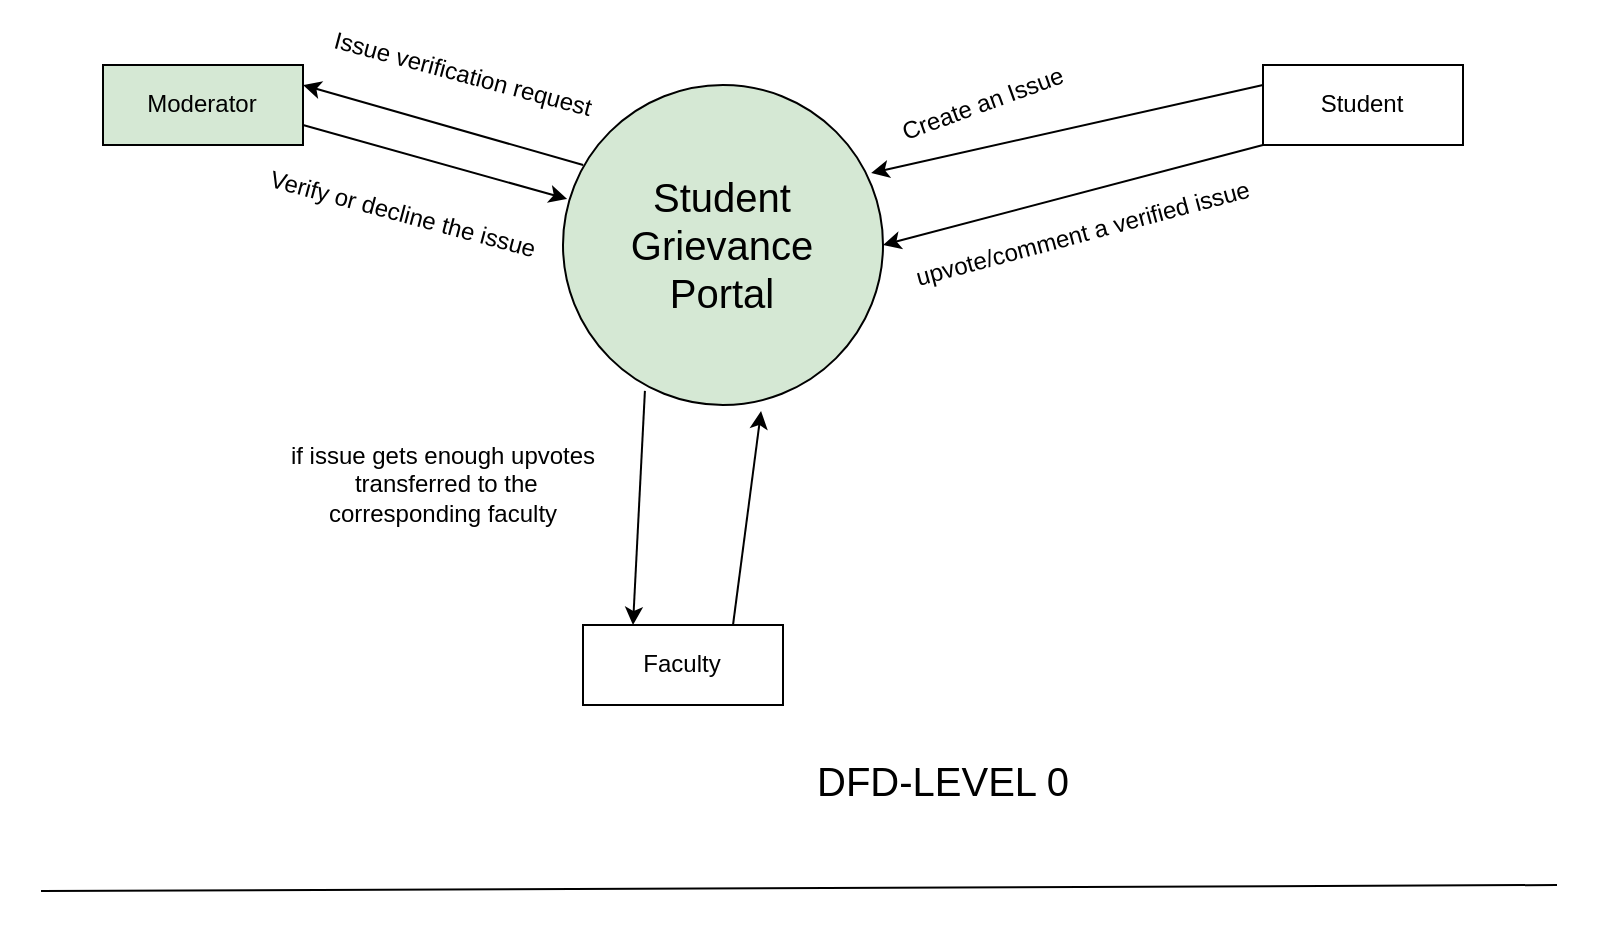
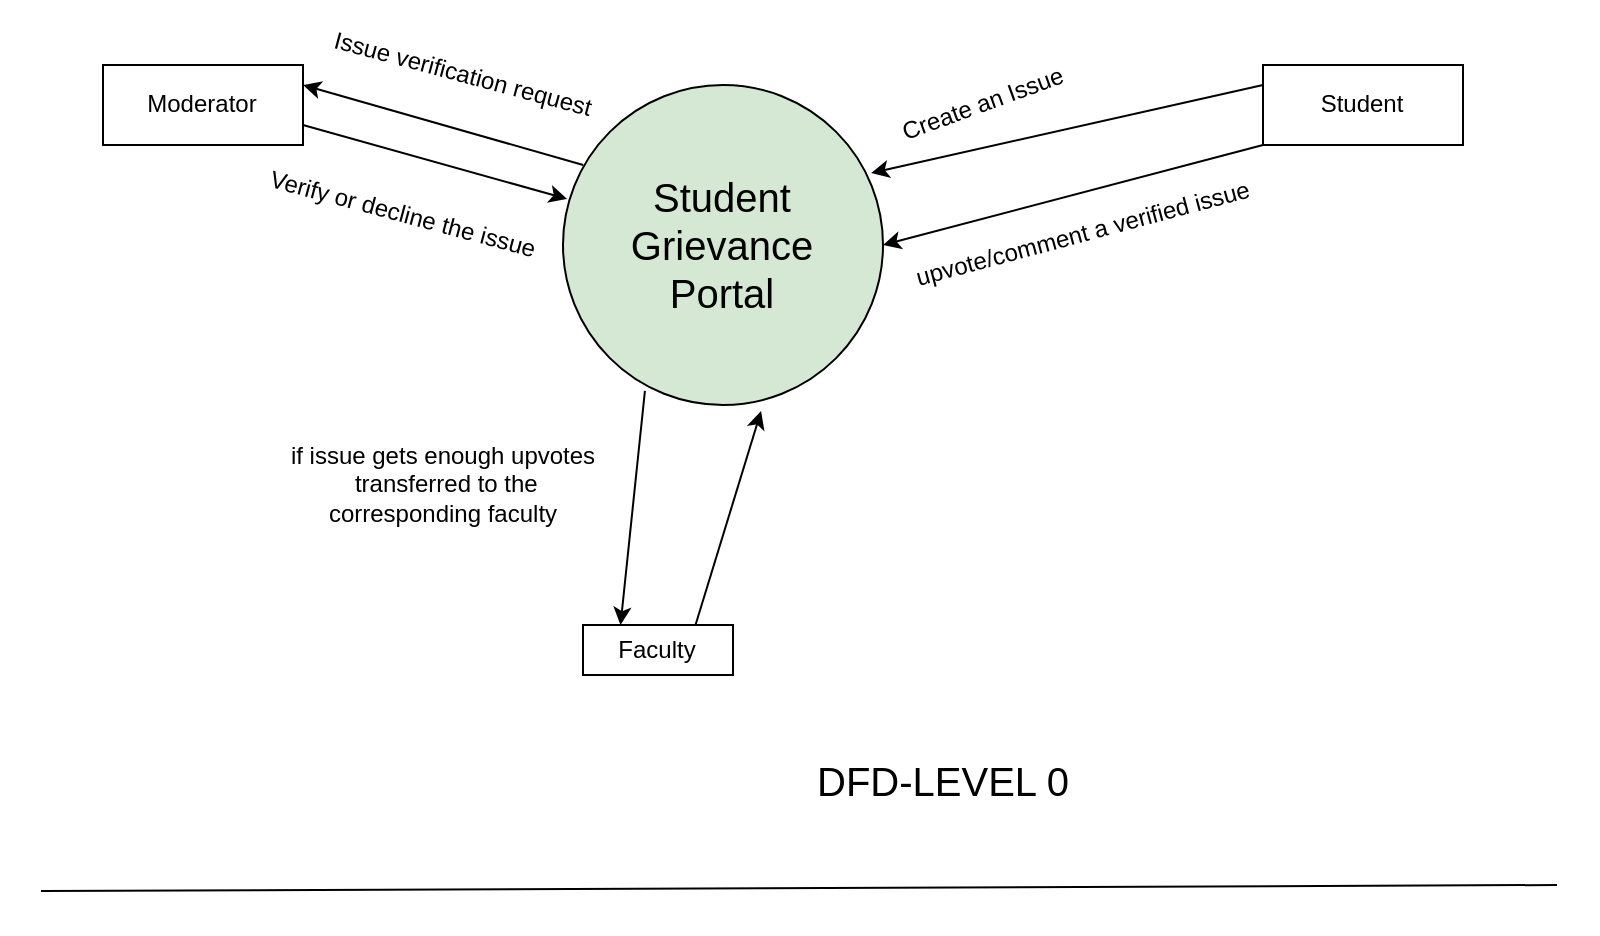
(203, 105) -> (203, 105)
(683, 665) -> (658, 650)
